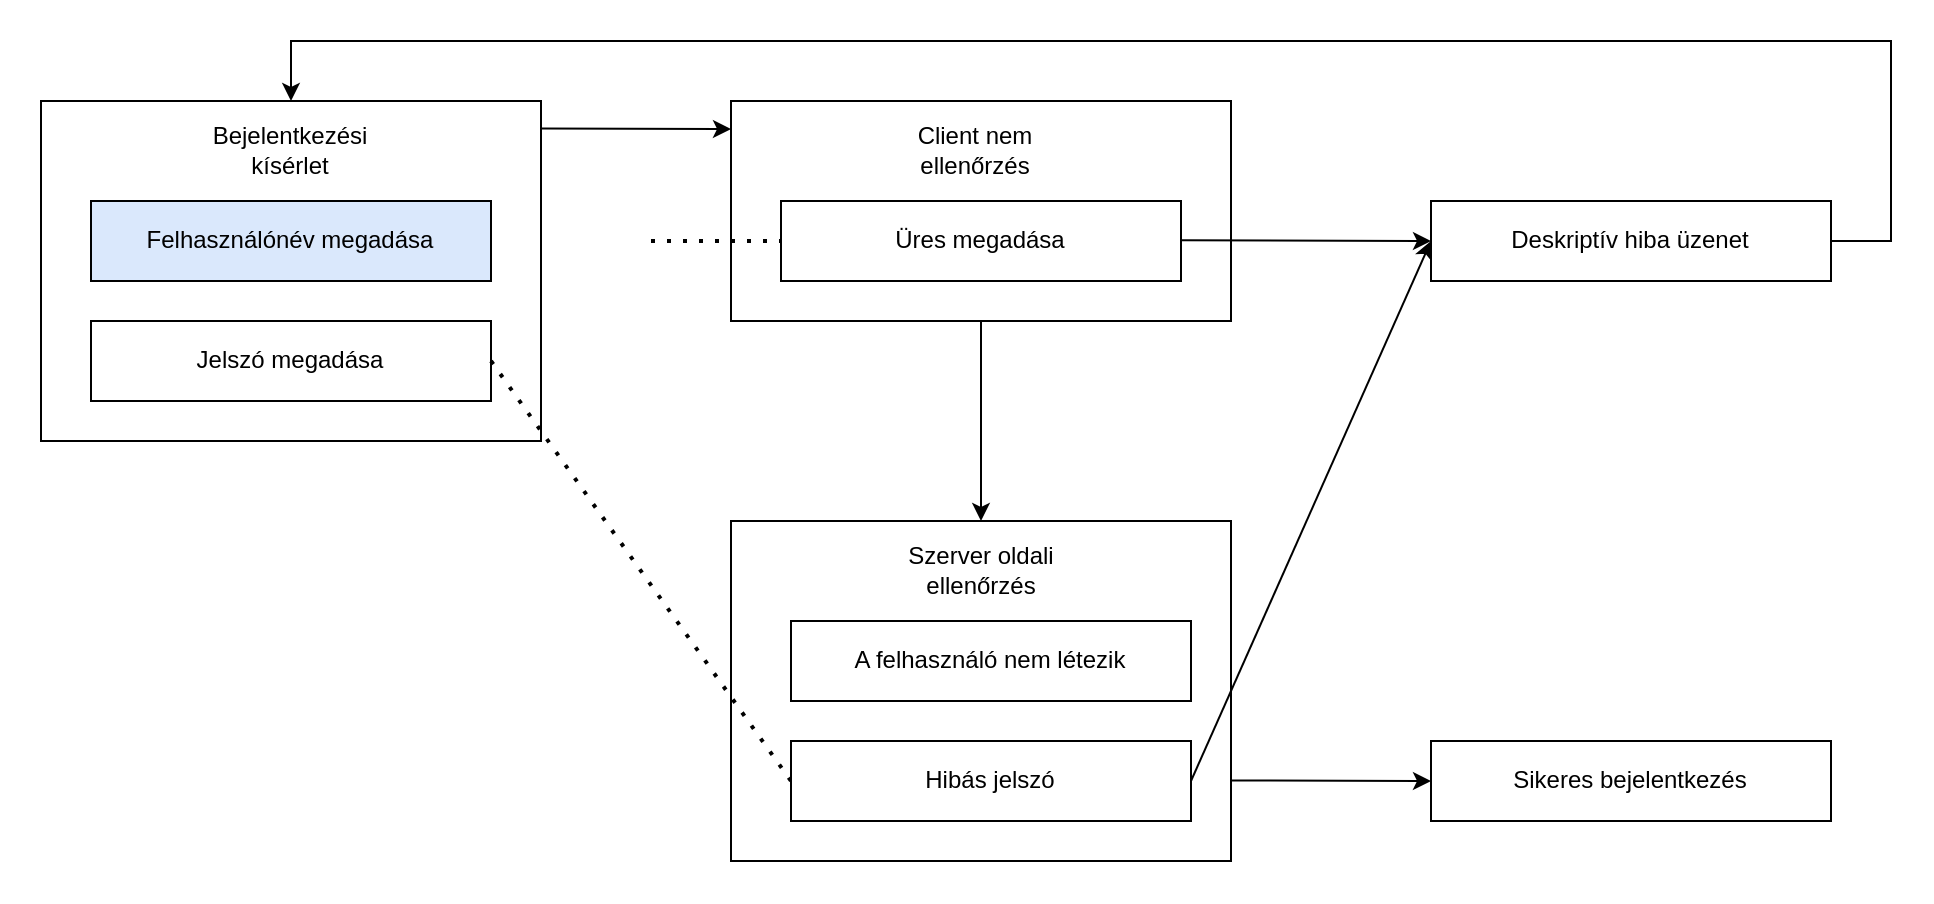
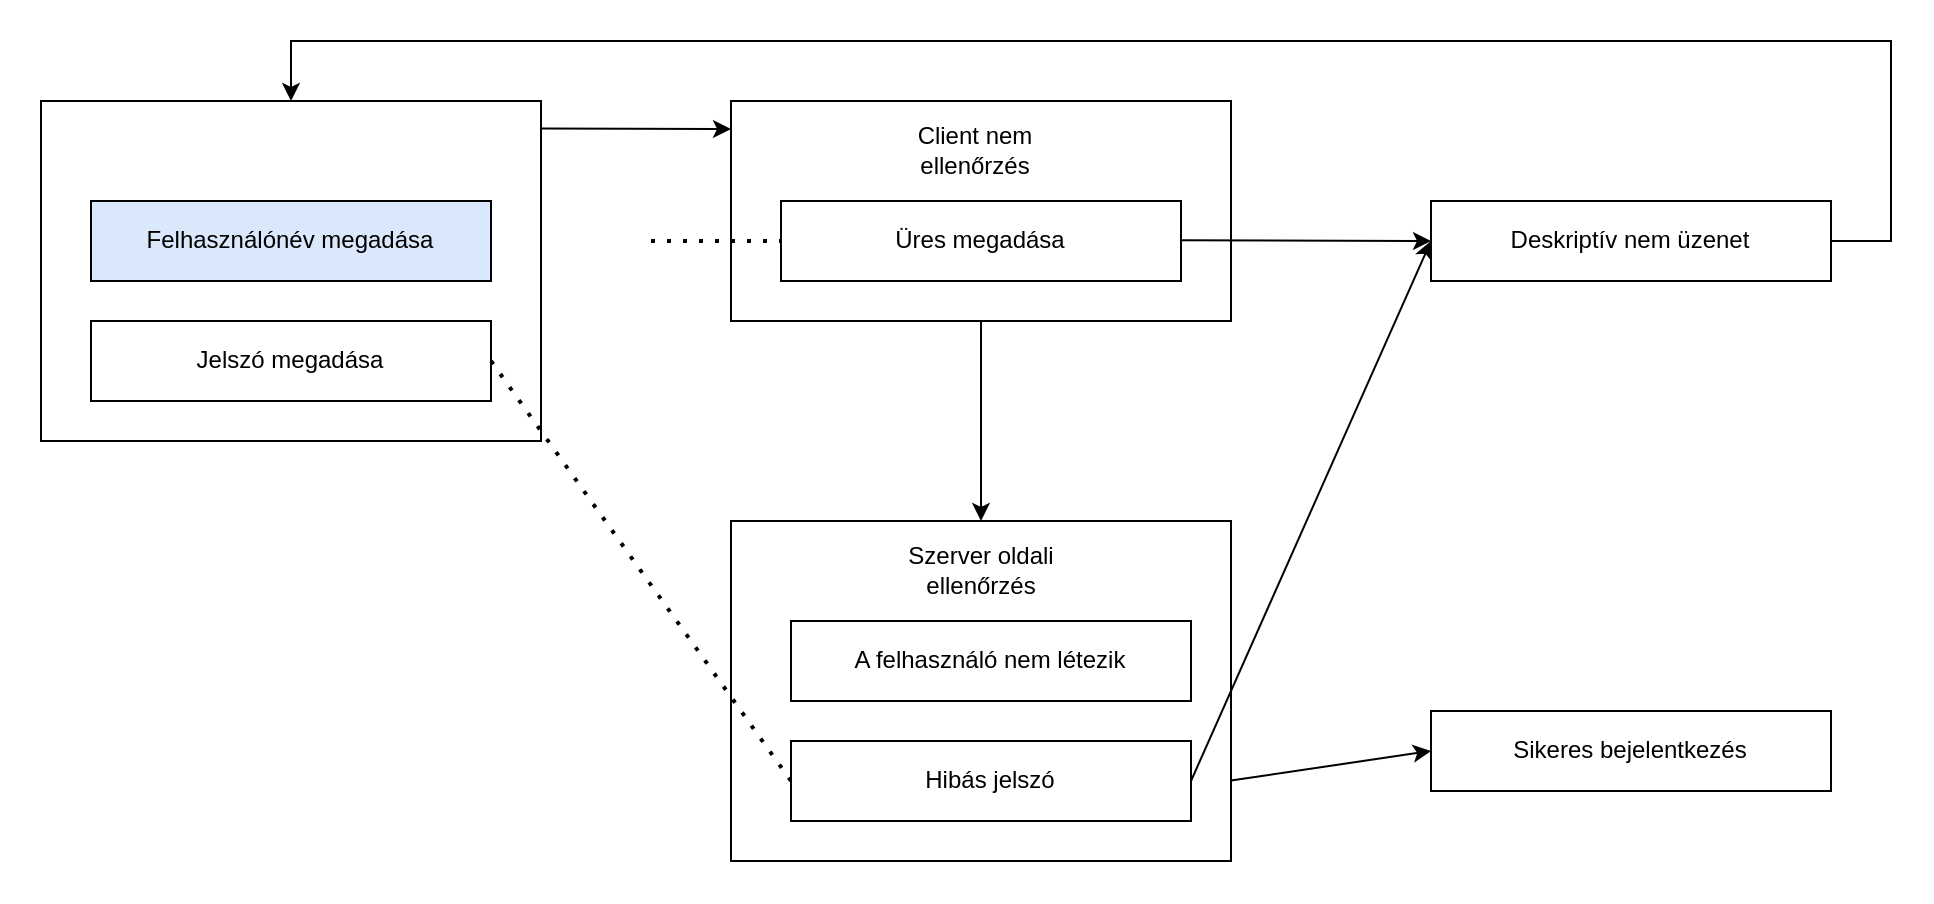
(291, 151) -> none
(1631, 241) -> (1631, 241)
(1631, 781) -> (1631, 751)
